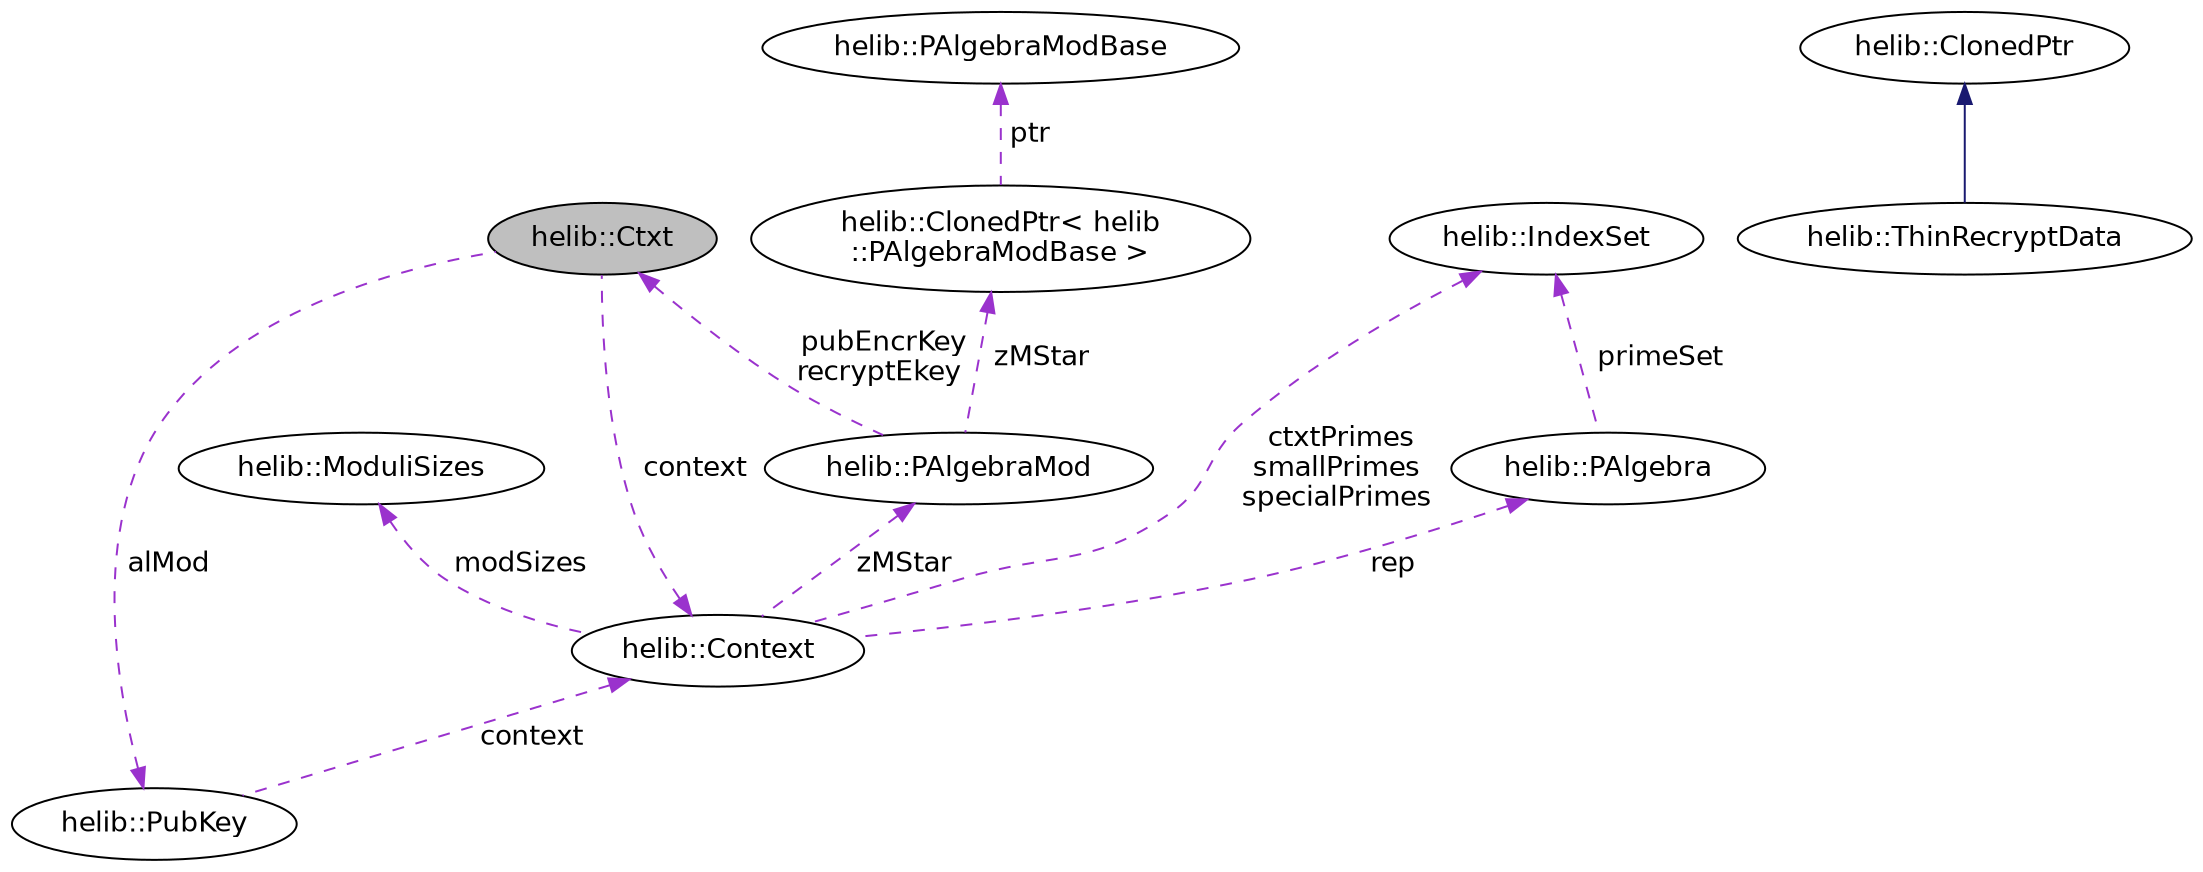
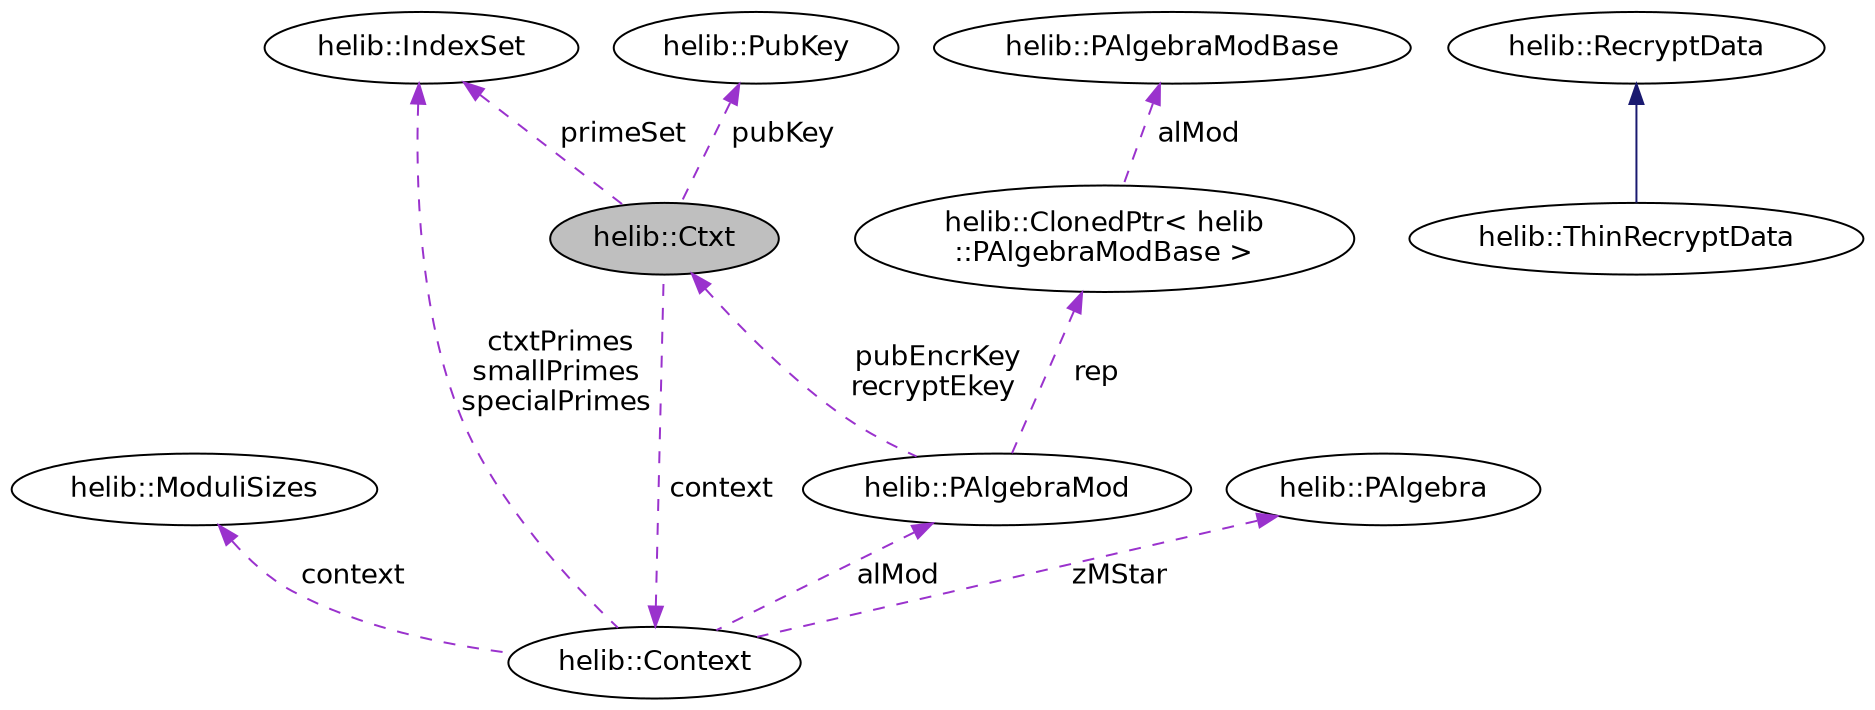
(1965, 48) -> (1636, 48)
(1026, 134) -> (1194, 134)
(1038, 358) -> (1093, 373)
(1580, 364) -> (552, 150)
(164, 564) -> (779, 134)
(517, 564) -> (349, 576)
(900, 564) -> (894, 576)
(1389, 564) -> (1116, 576)
(426, 740) -> none
